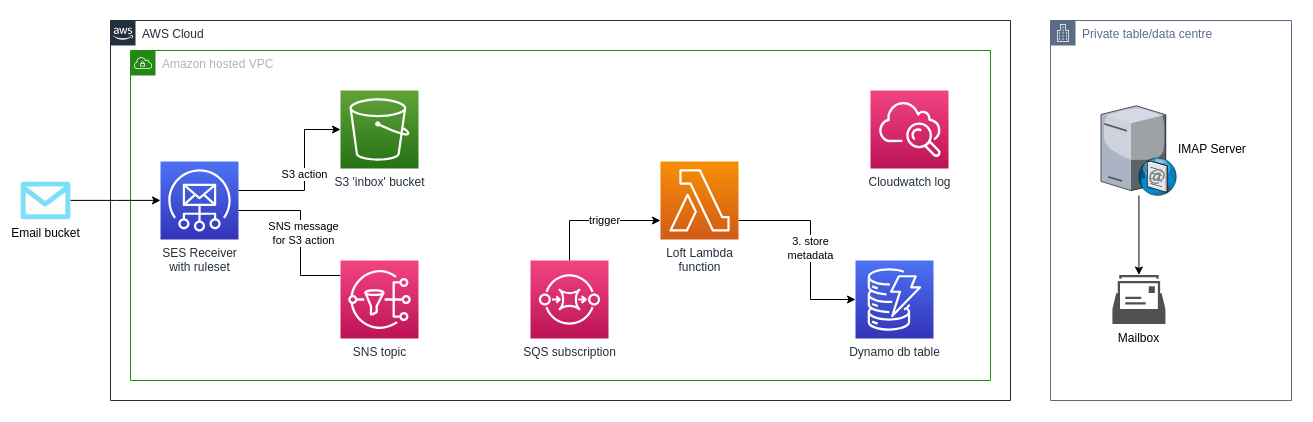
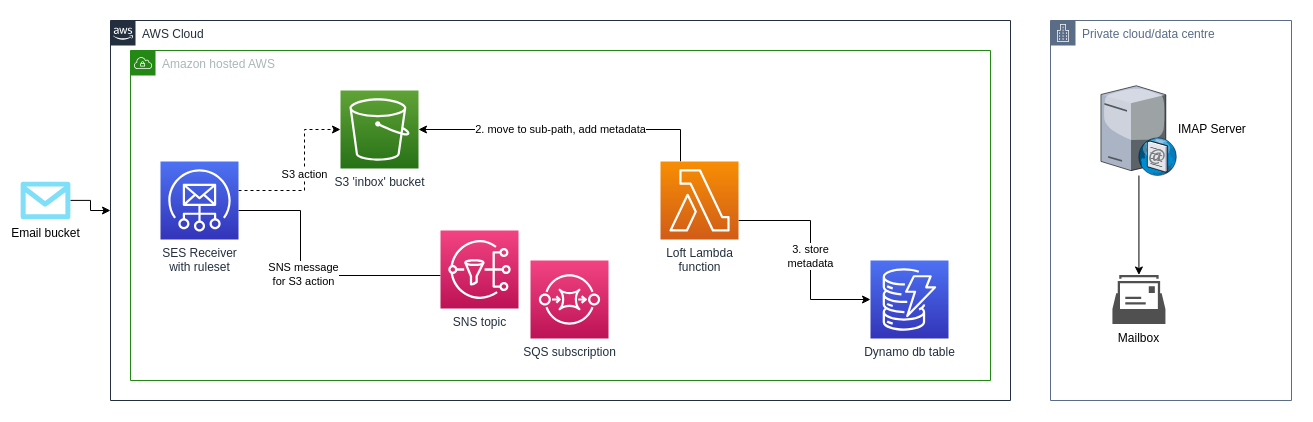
(1160, 35) -> (1160, 35)
(217, 65) -> (217, 65)
none -> (568, 130)
(910, 130) -> none
(1139, 150) -> (1139, 130)
(278, 191) -> (278, 191)
(121, 200) -> (91, 211)
(592, 221) -> none
(380, 300) -> (480, 270)
(895, 300) -> (910, 300)
